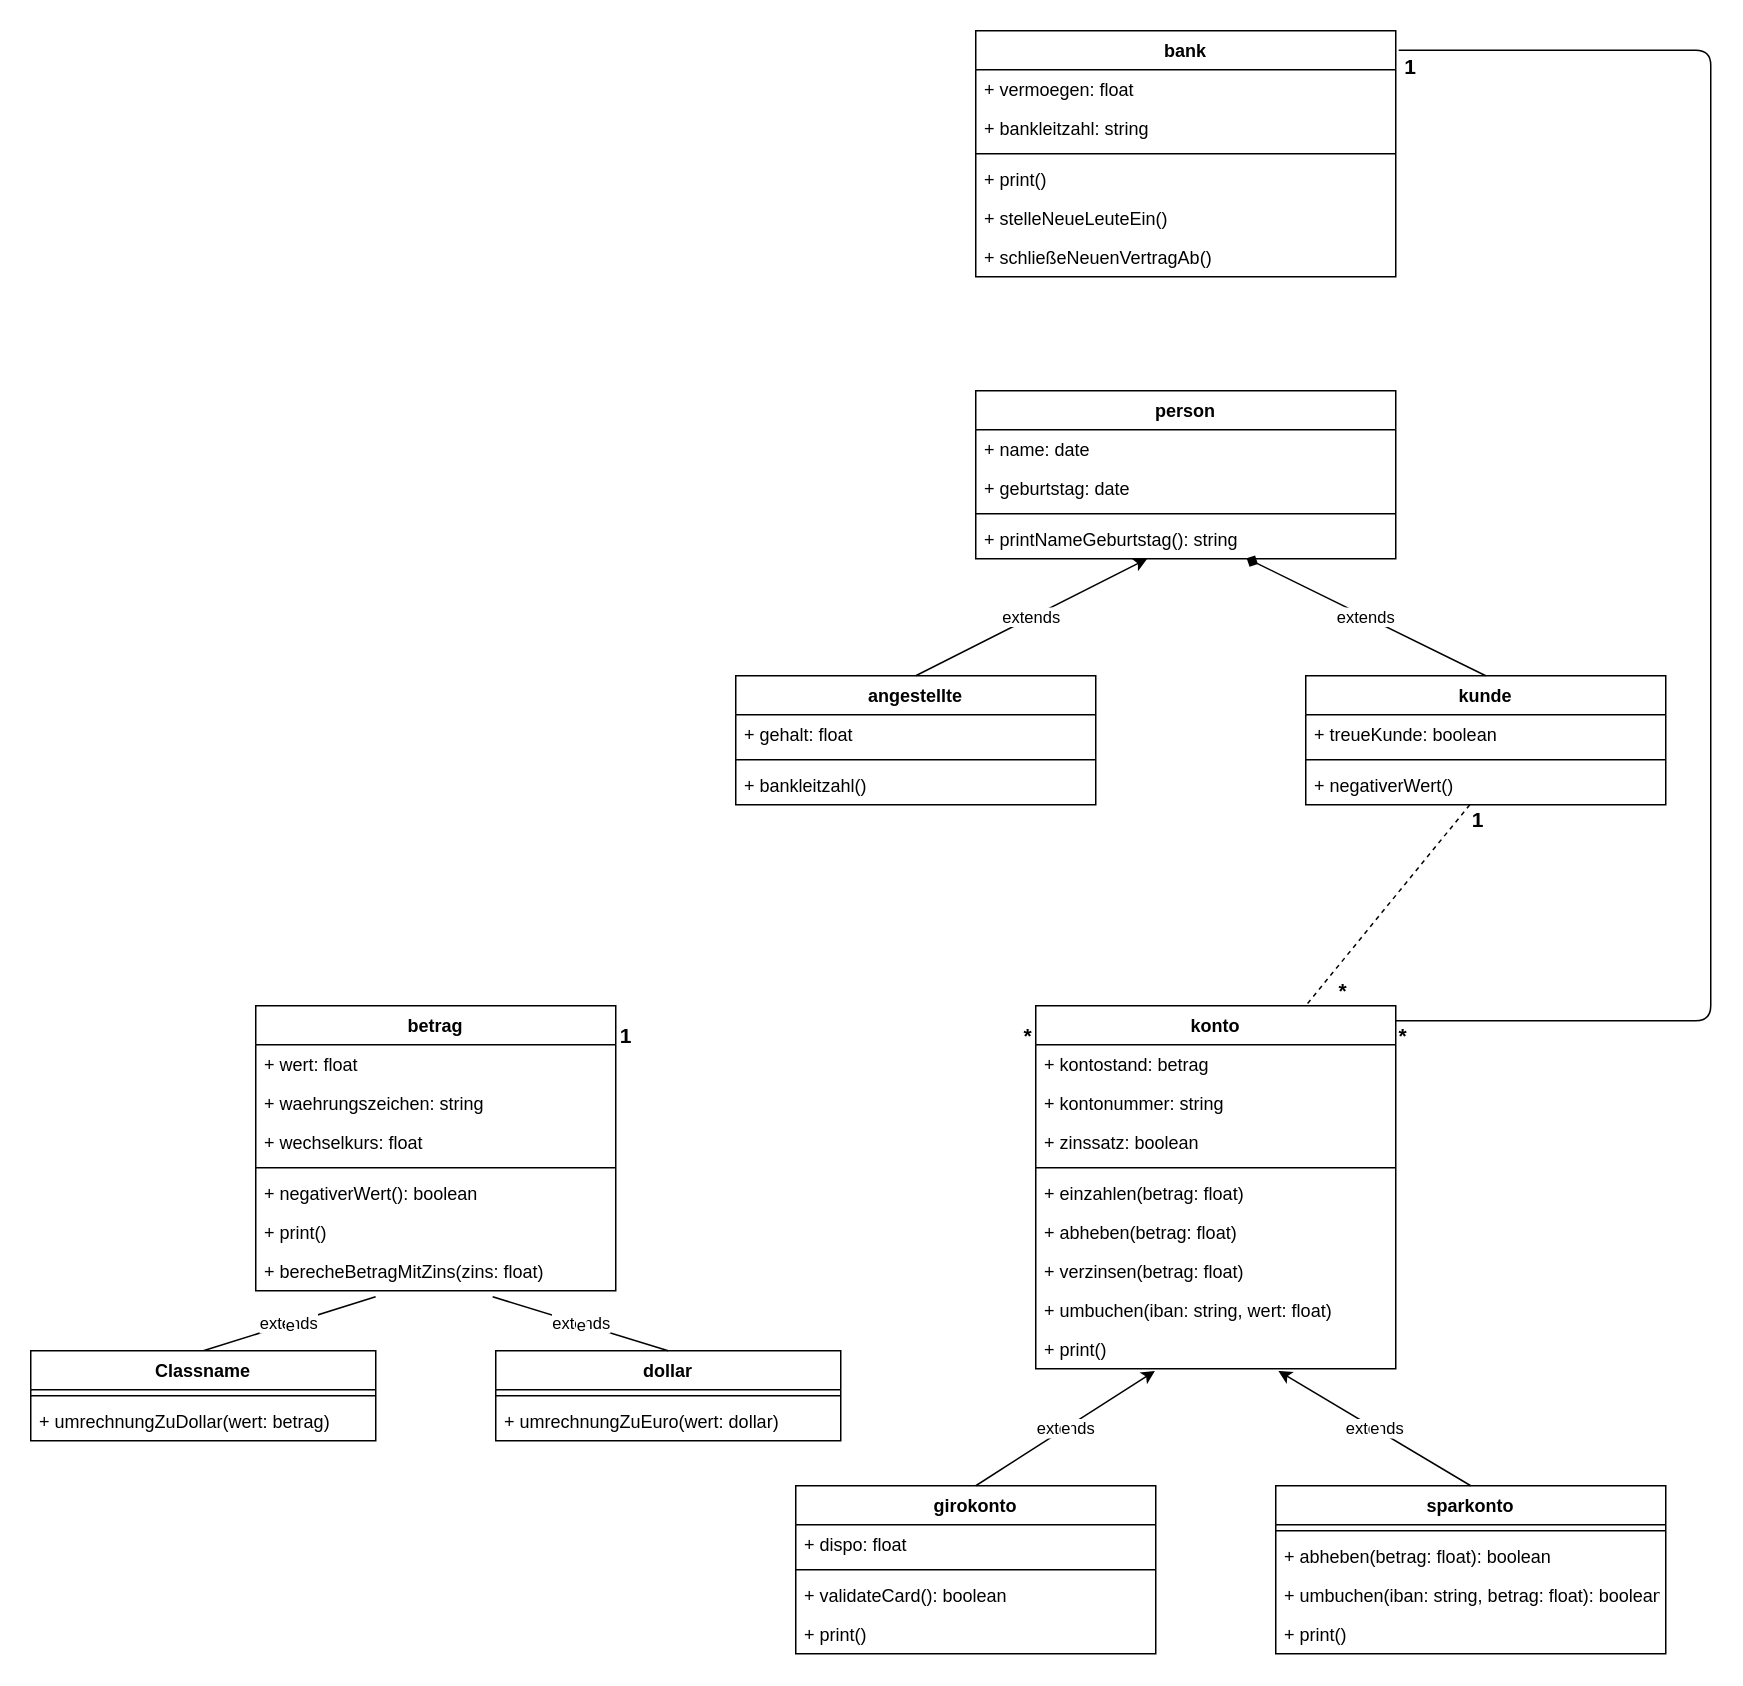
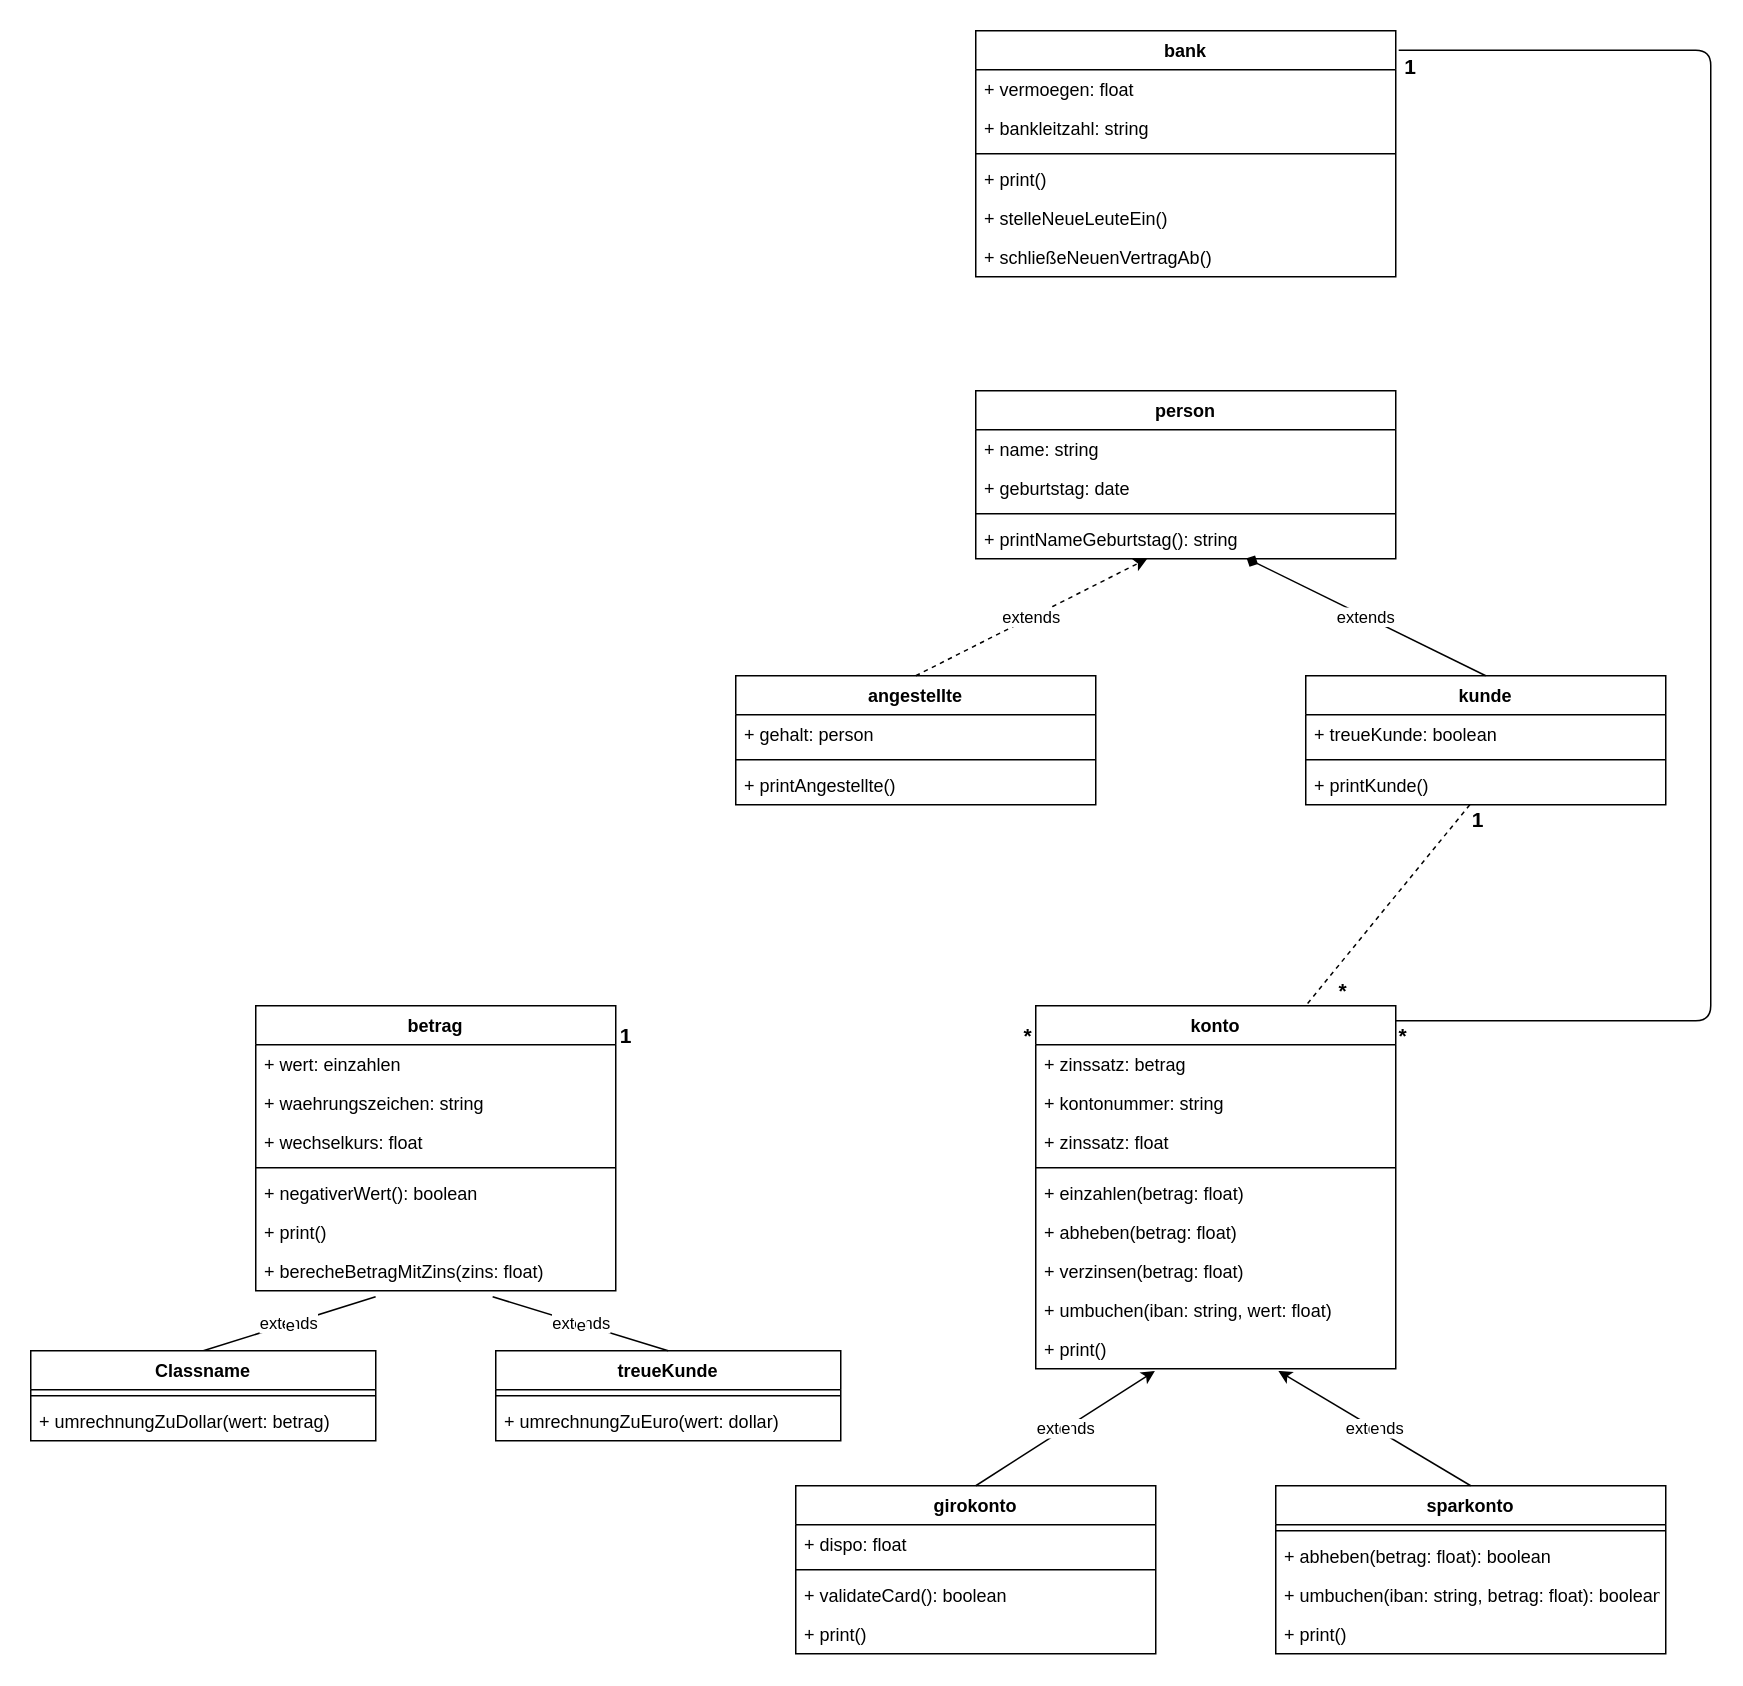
(1037, 450) -> (1045, 450)
(965, 651) -> (965, 651)
(808, 735) -> (815, 735)
(815, 786) -> (835, 786)
(1395, 786) -> (1380, 786)
(320, 1065) -> (338, 1065)
(1138, 1065) -> (1125, 1065)
(1128, 1143) -> (1118, 1143)
(668, 1371) -> (668, 1371)
